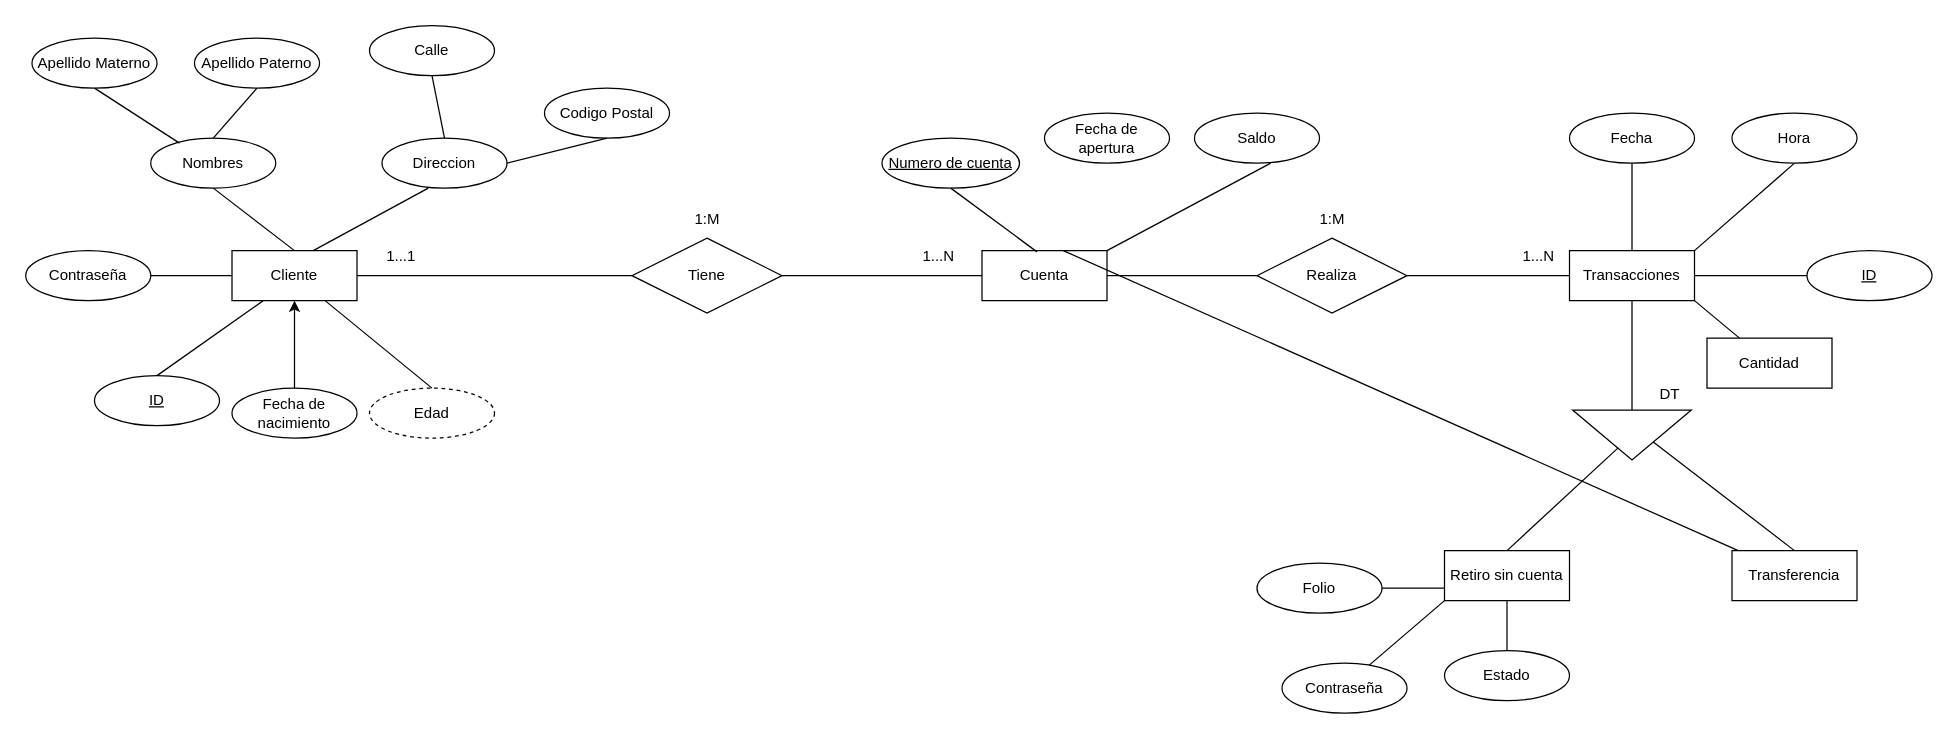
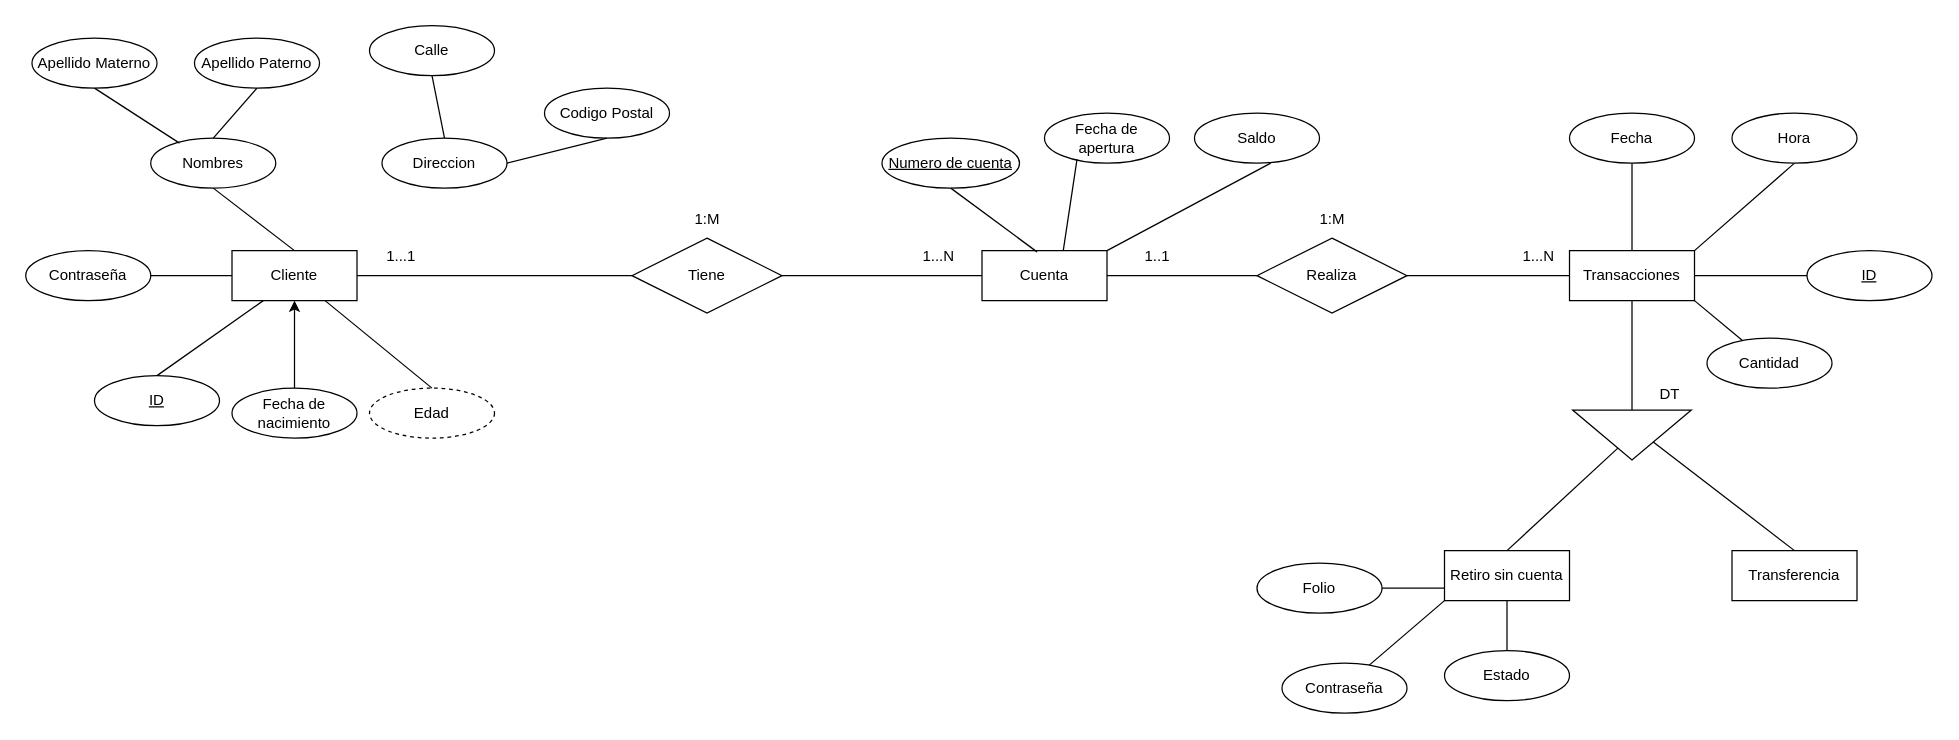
(371, 219) -> none
none -> (1157, 257)
(1769, 363) -> (1769, 363)
(1431, 414) -> (1070, 205)
